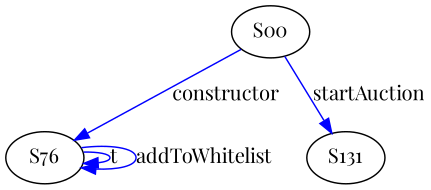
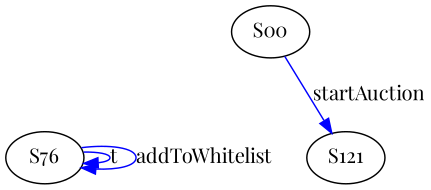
(164, 91) -> none
(346, 158) -> (346, 158)
